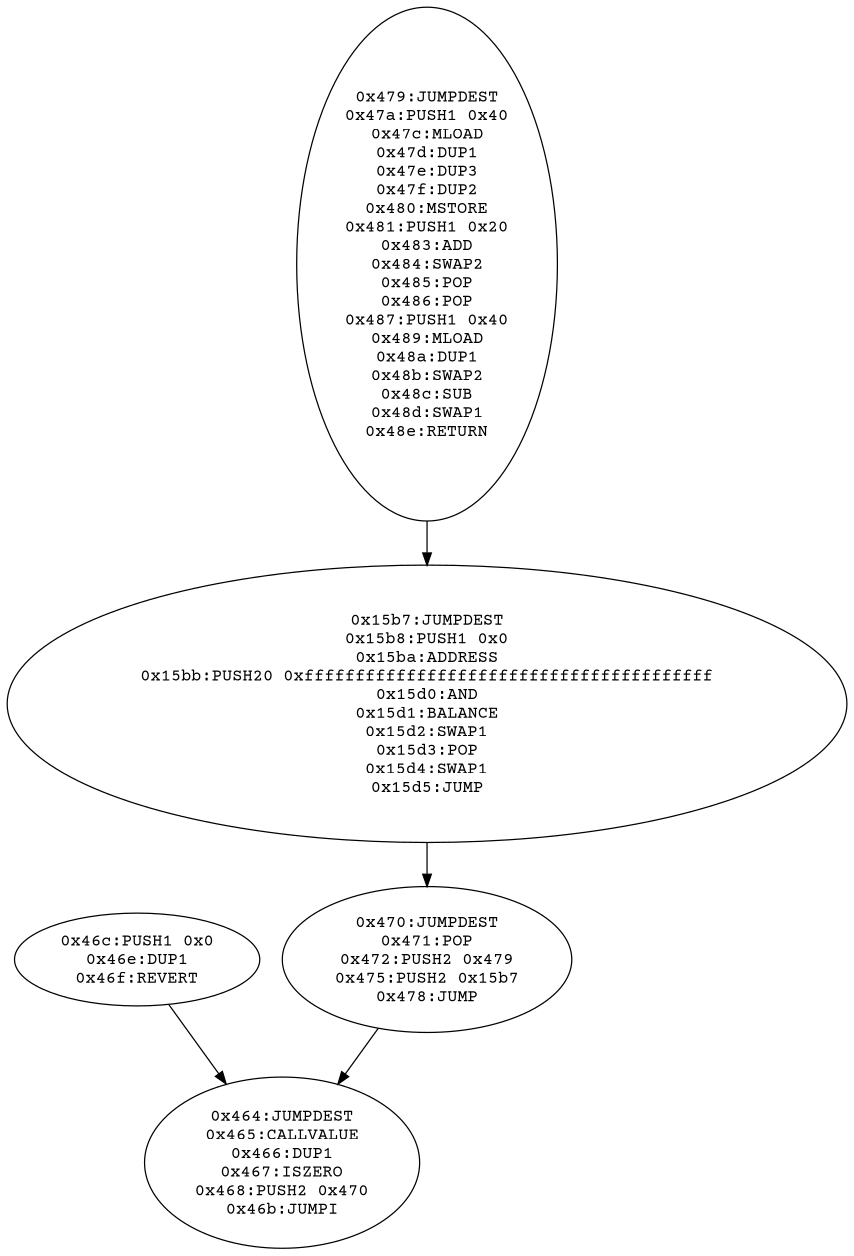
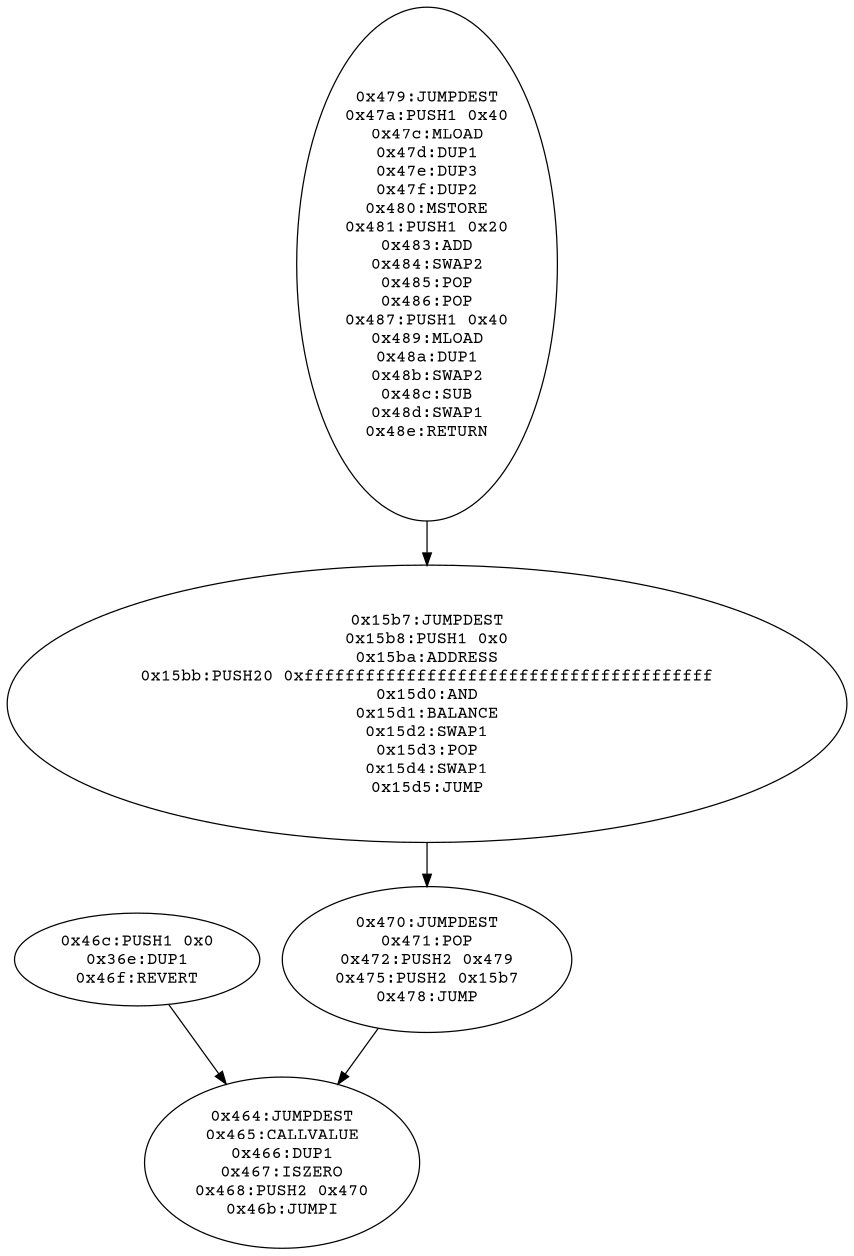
(137, 960) -> (137, 960)
